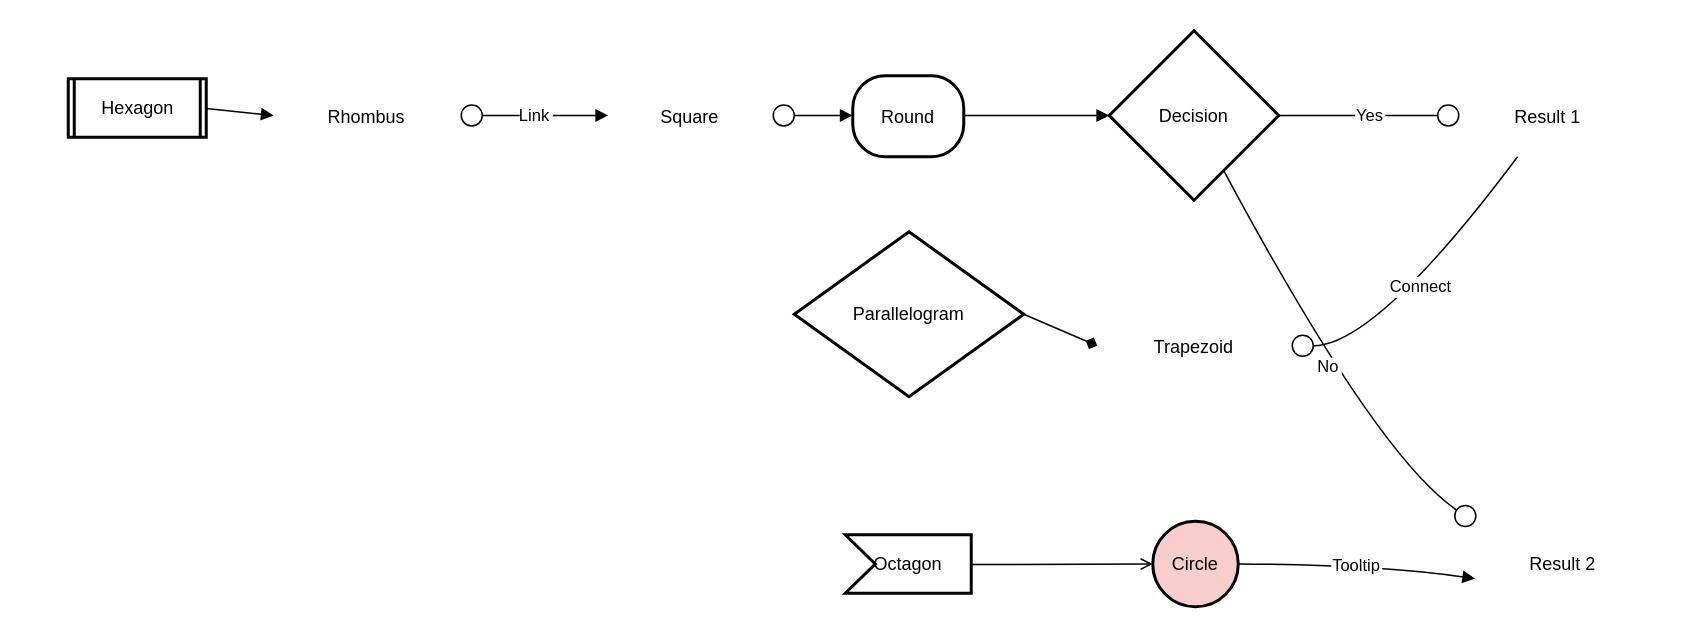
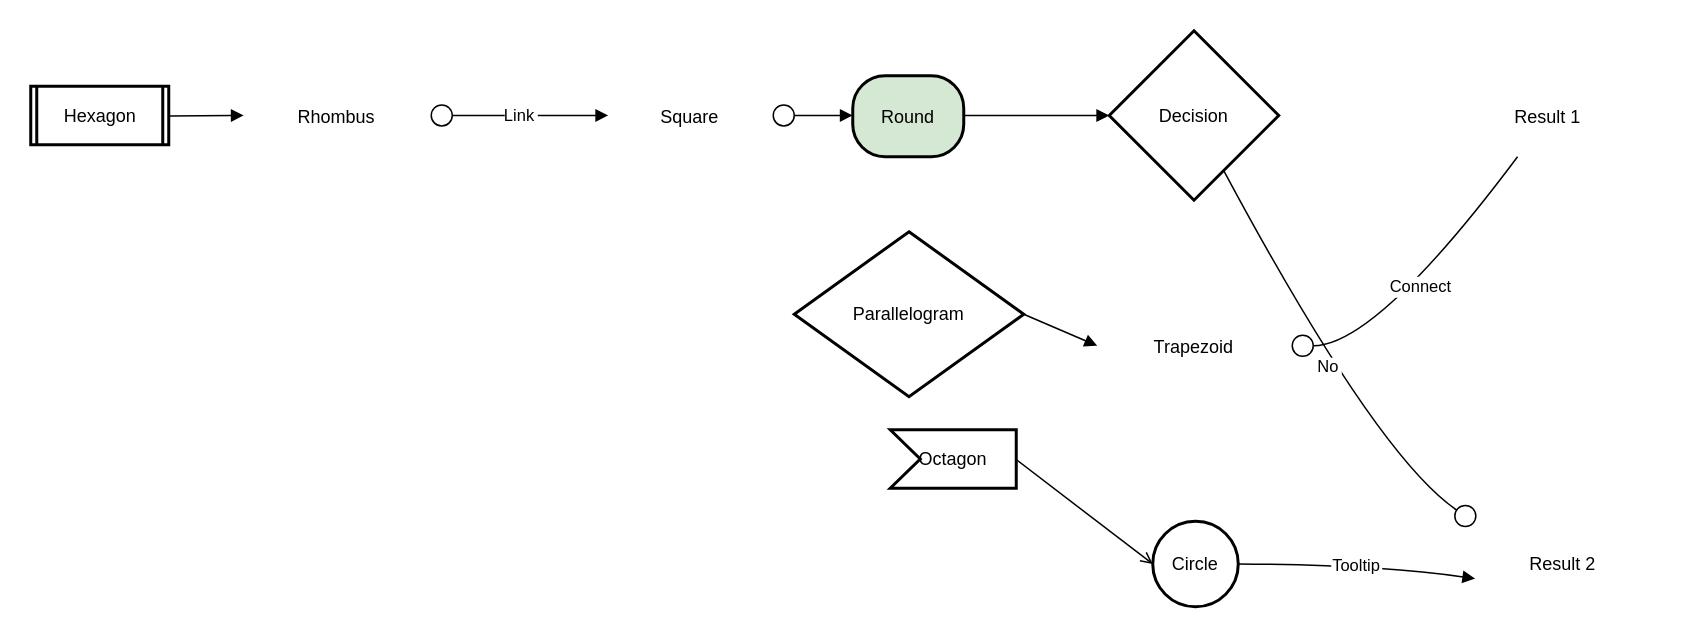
(137, 108) -> (100, 116)
(1360, 115) -> none
(367, 116) -> (337, 116)
(908, 116) -> (908, 116)
(1085, 340) -> (1084, 340)
(908, 564) -> (953, 459)
(1196, 564) -> (1196, 564)
